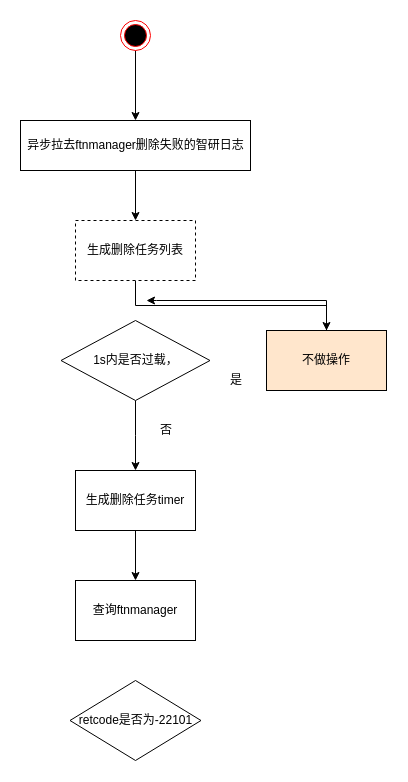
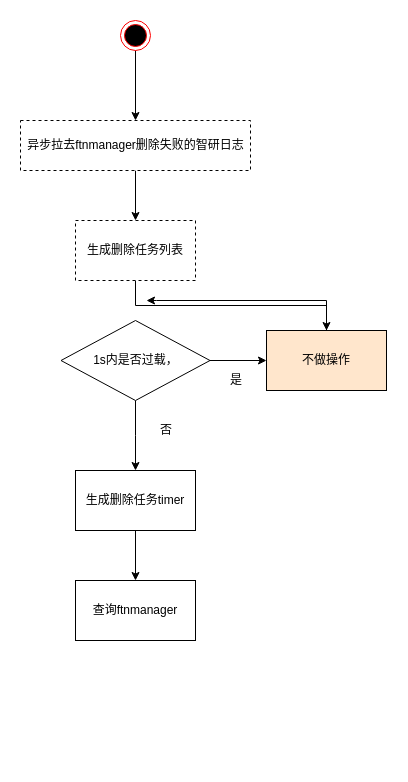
(136, 146) -> (136, 146)
none -> (235, 361)
(136, 721) -> none
